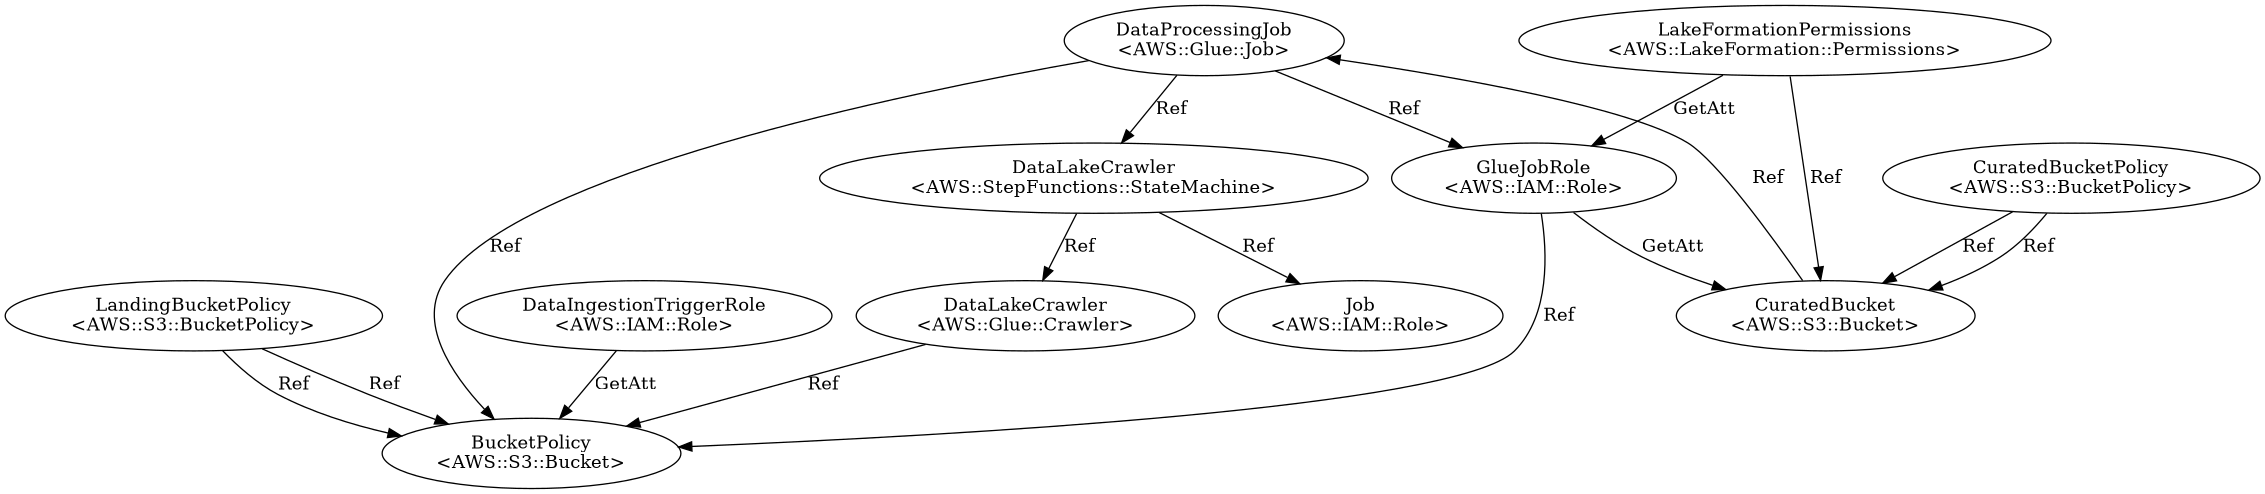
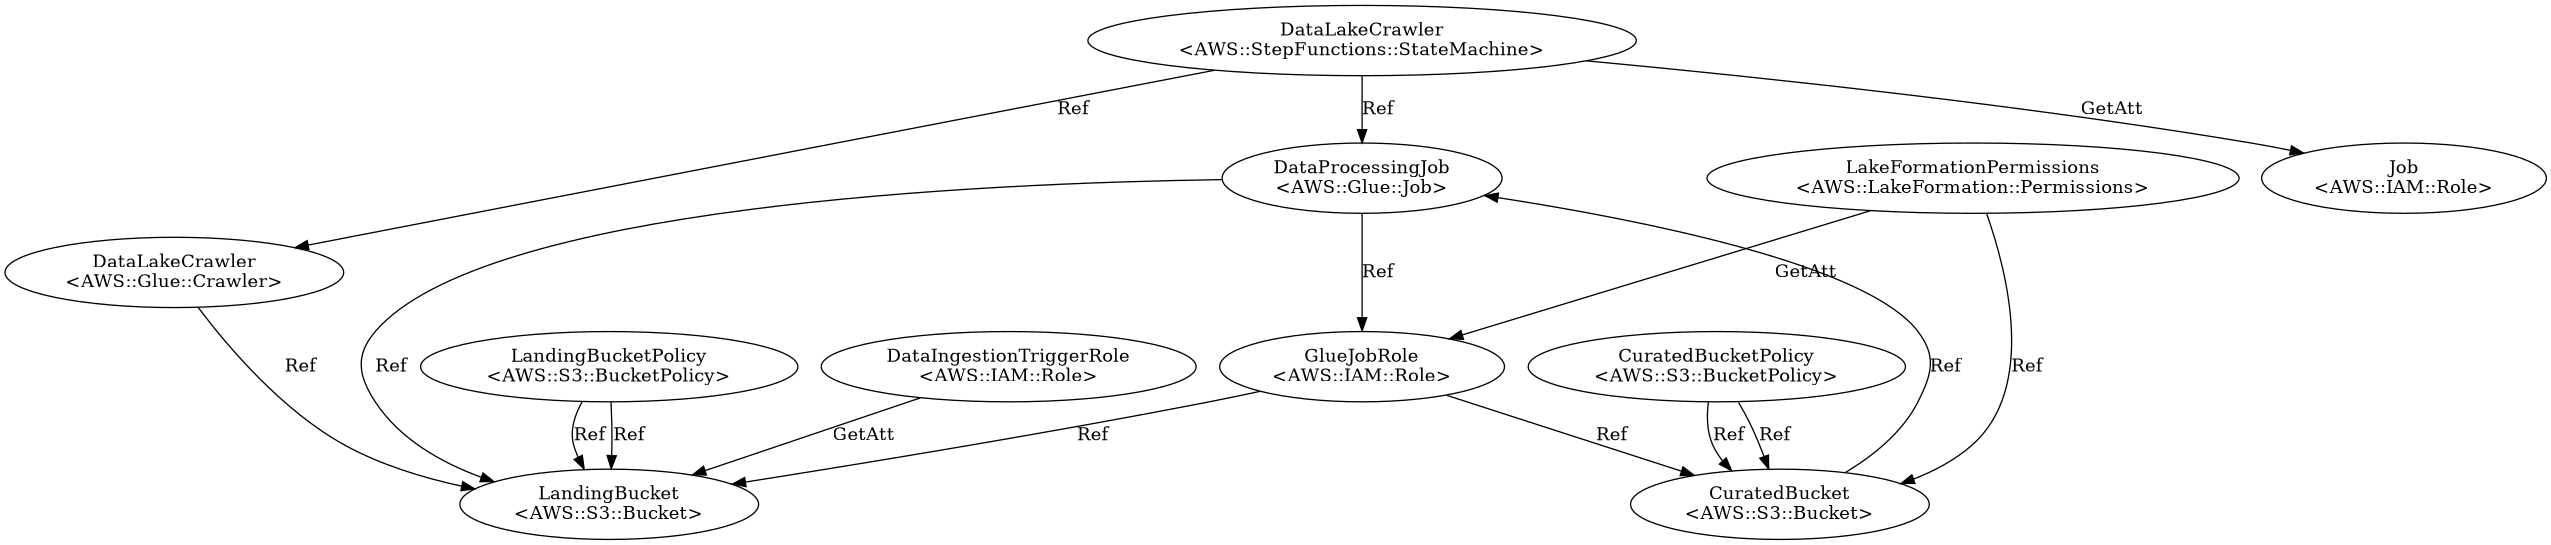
(1154, 104) -> (1362, 103)
(1259, 247) -> (2112, 109)
(1673, 247) -> (1612, 436)
(532, 453) -> (609, 504)
